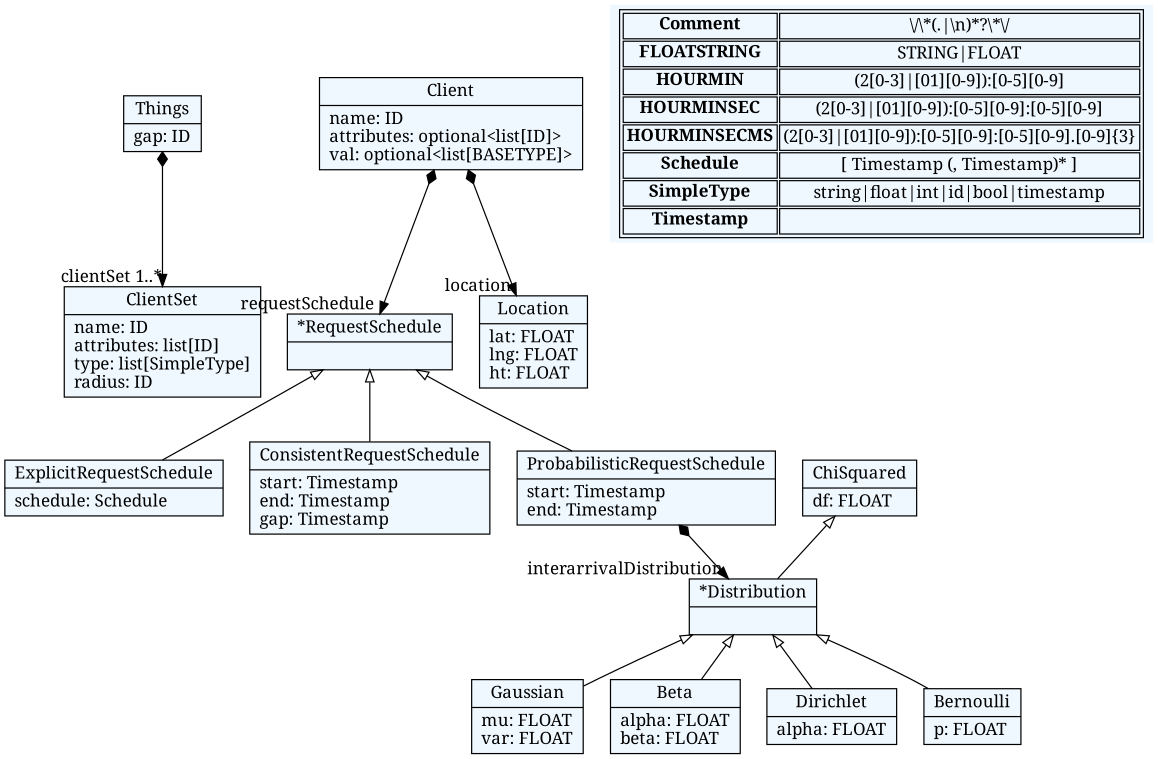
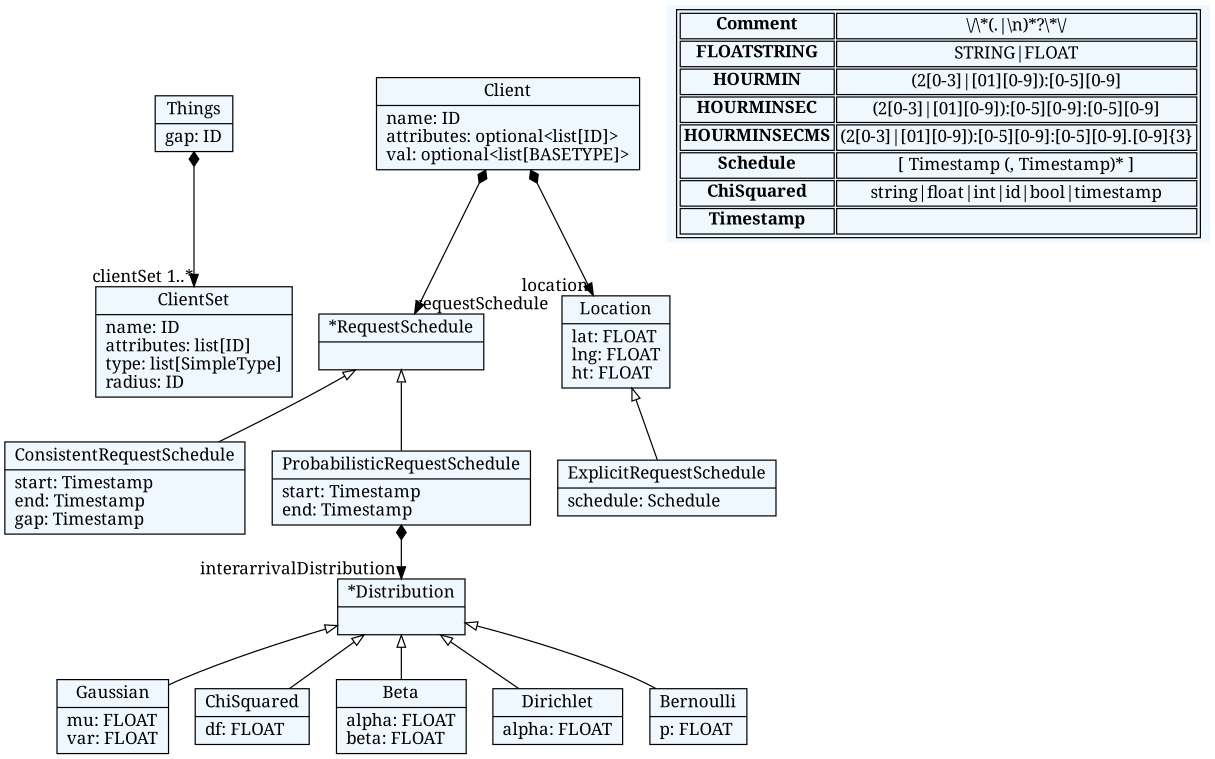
(700, 192) -> (757, 192)
(237, 418) -> (647, 430)
(802, 552) -> (322, 665)
